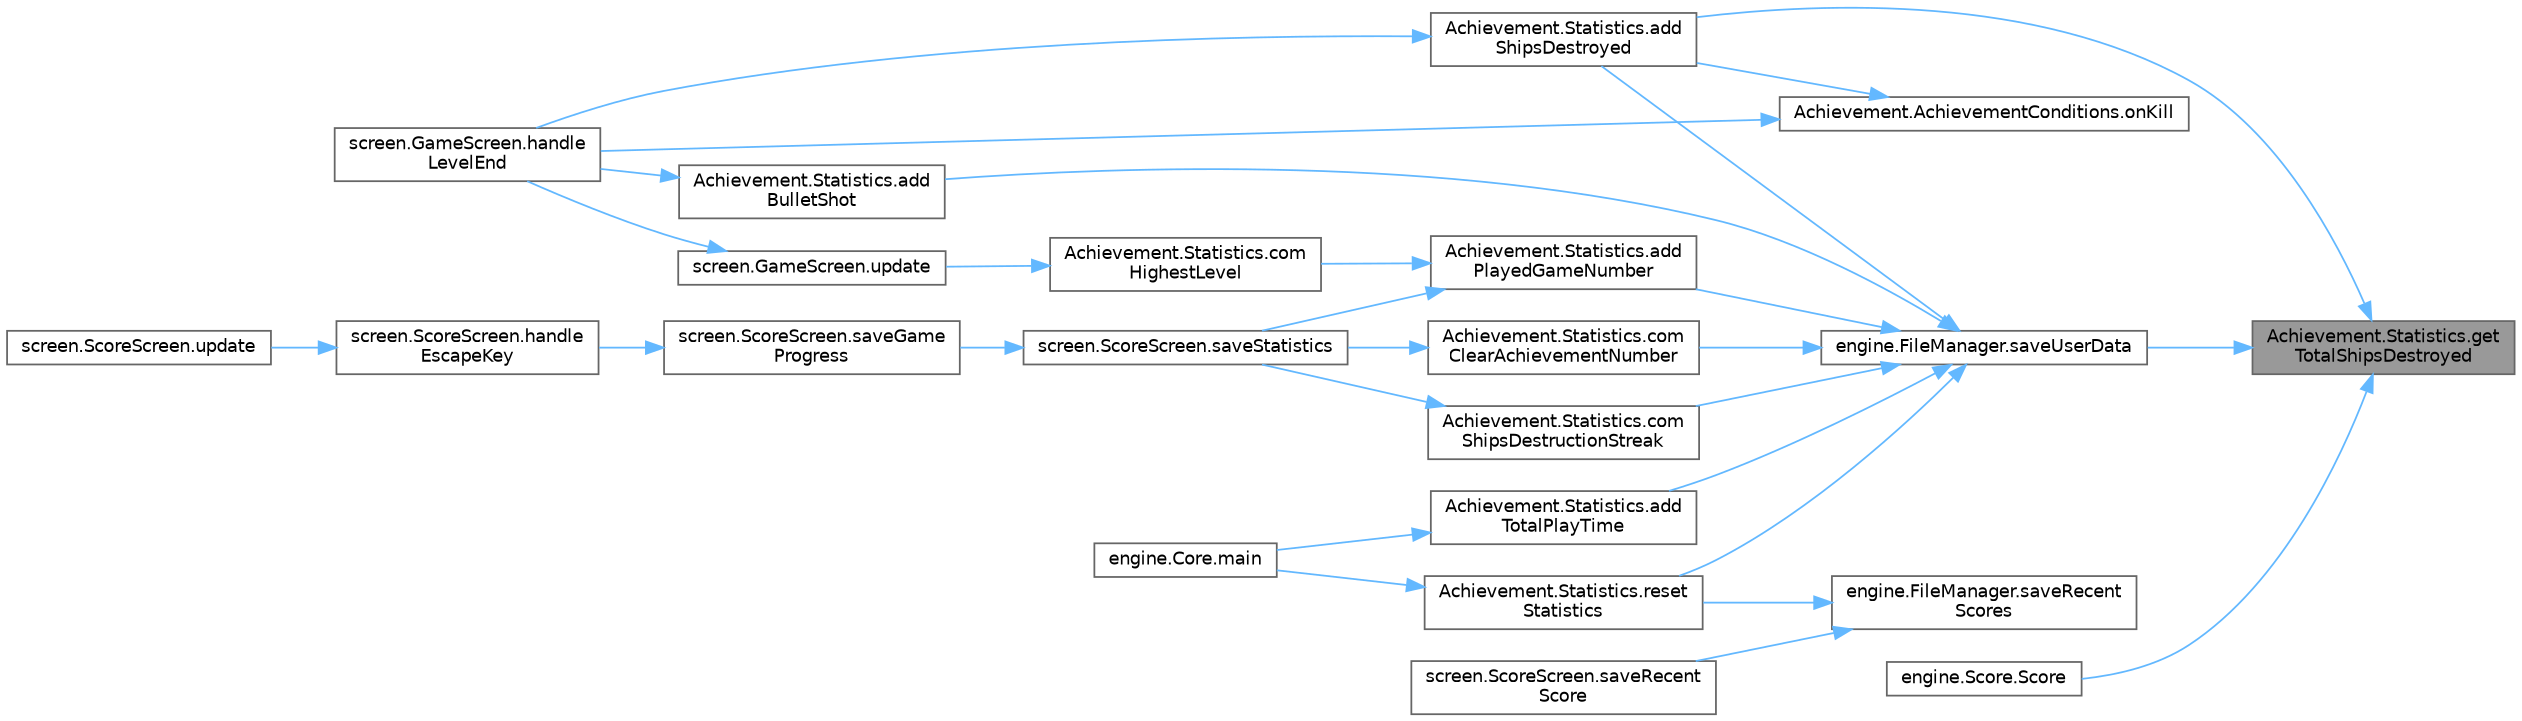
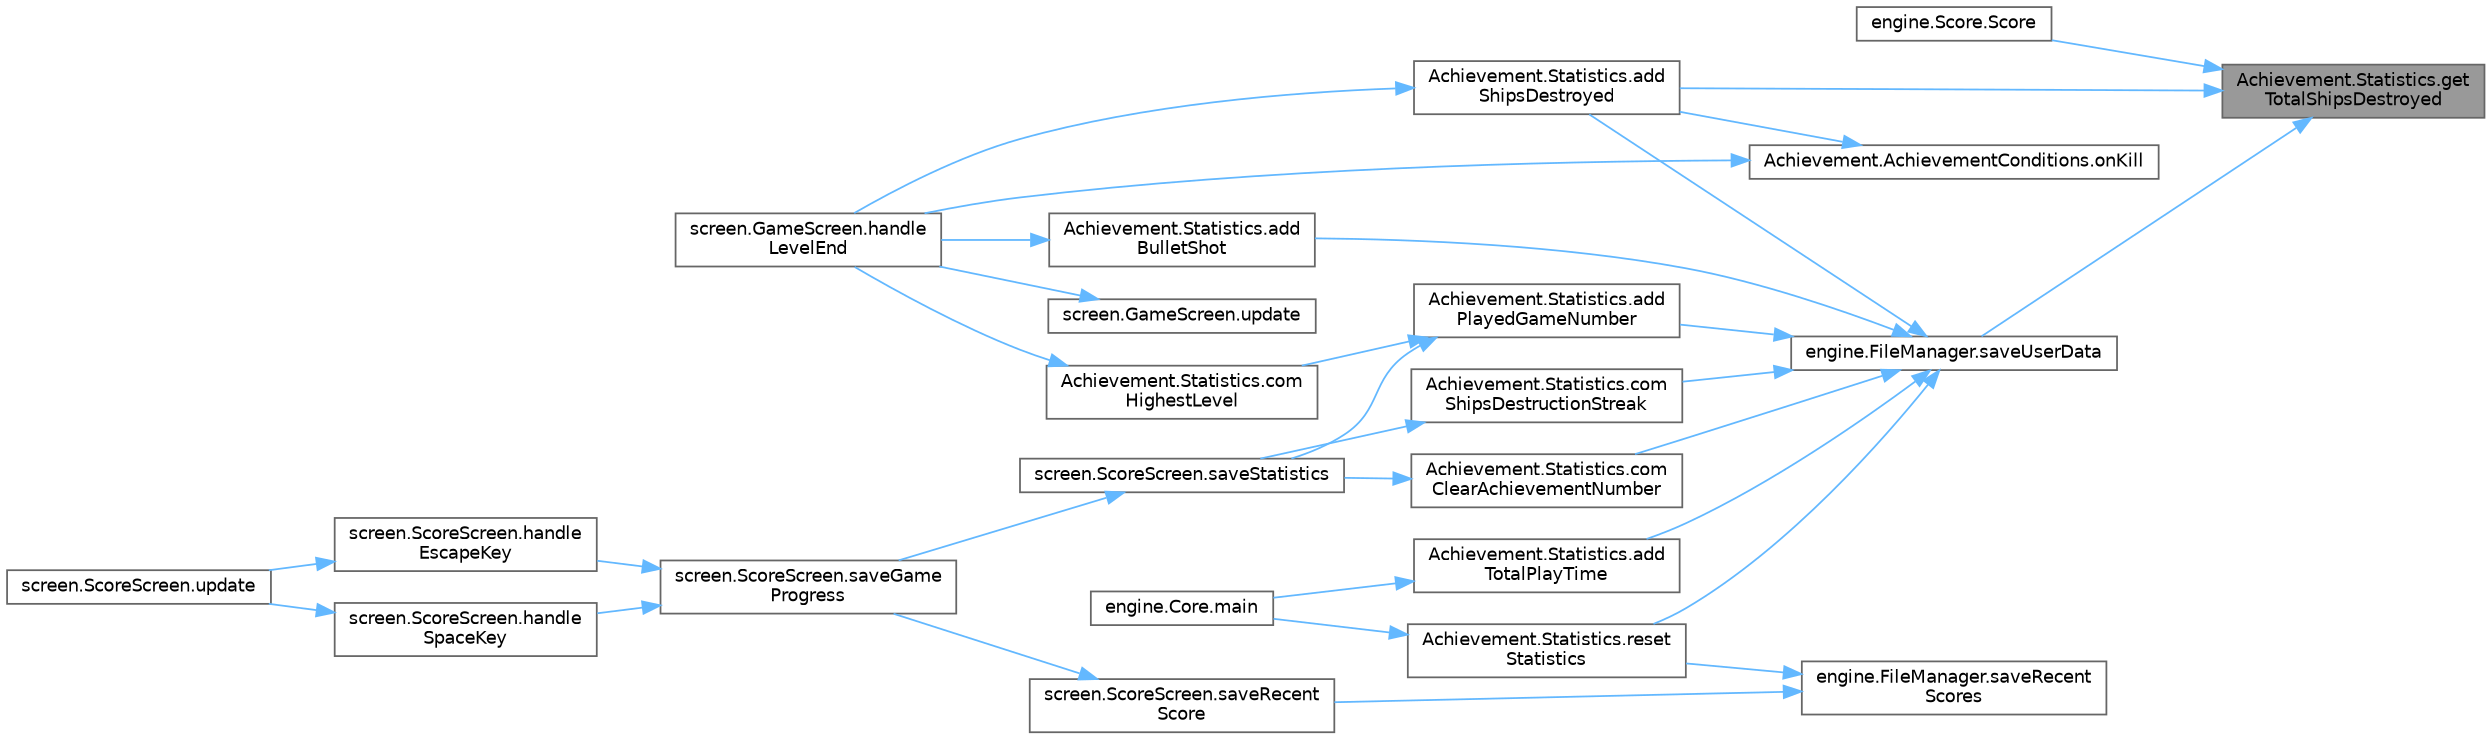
(989, 266) -> (950, 319)
none -> (466, 630)
none -> (987, 644)
